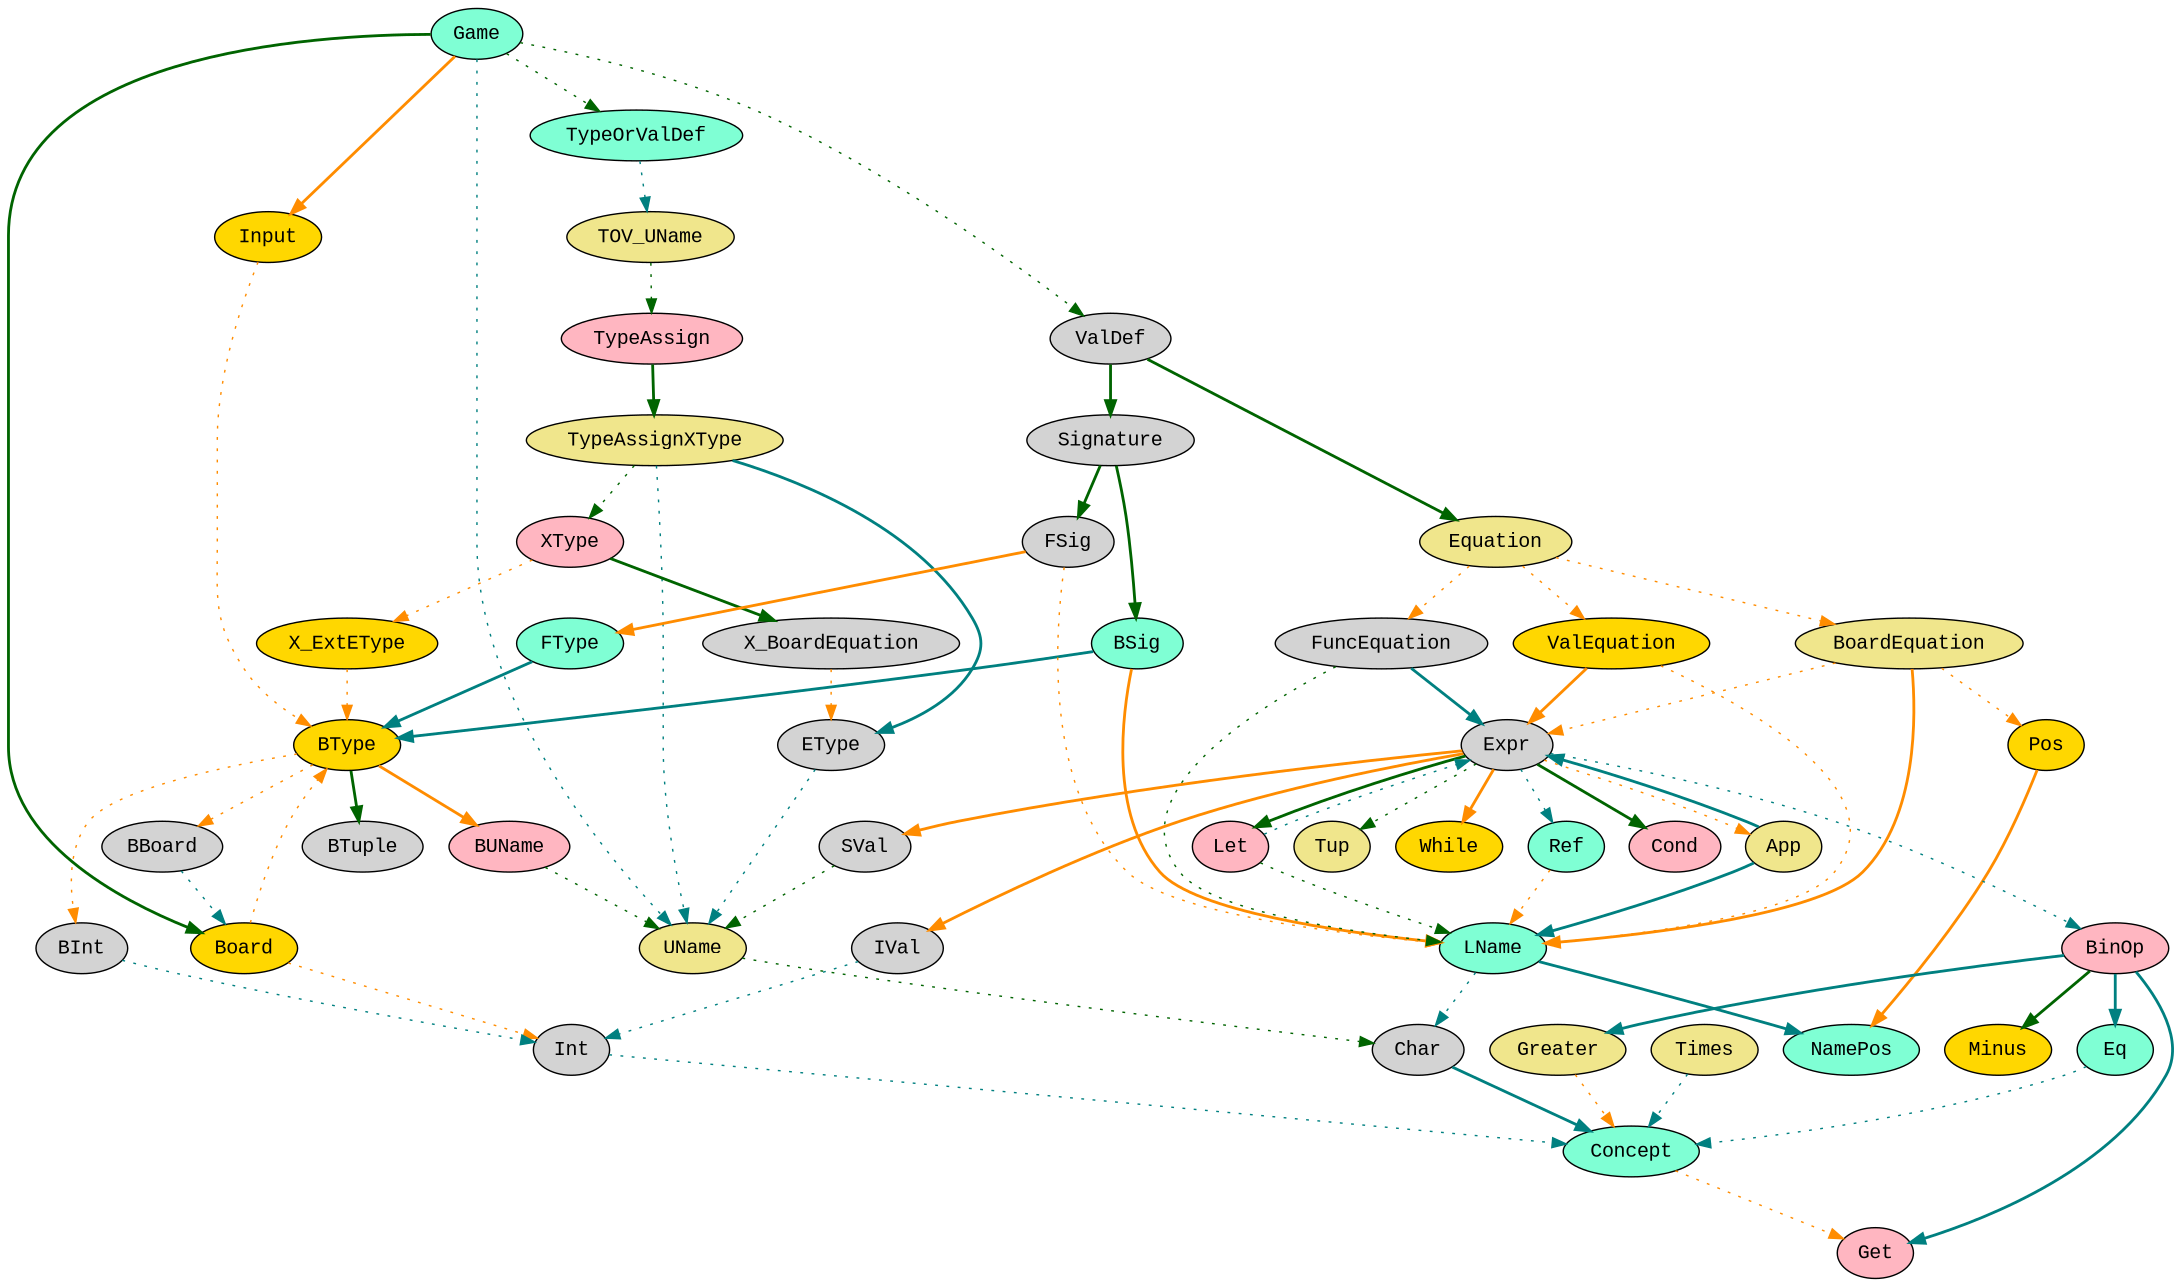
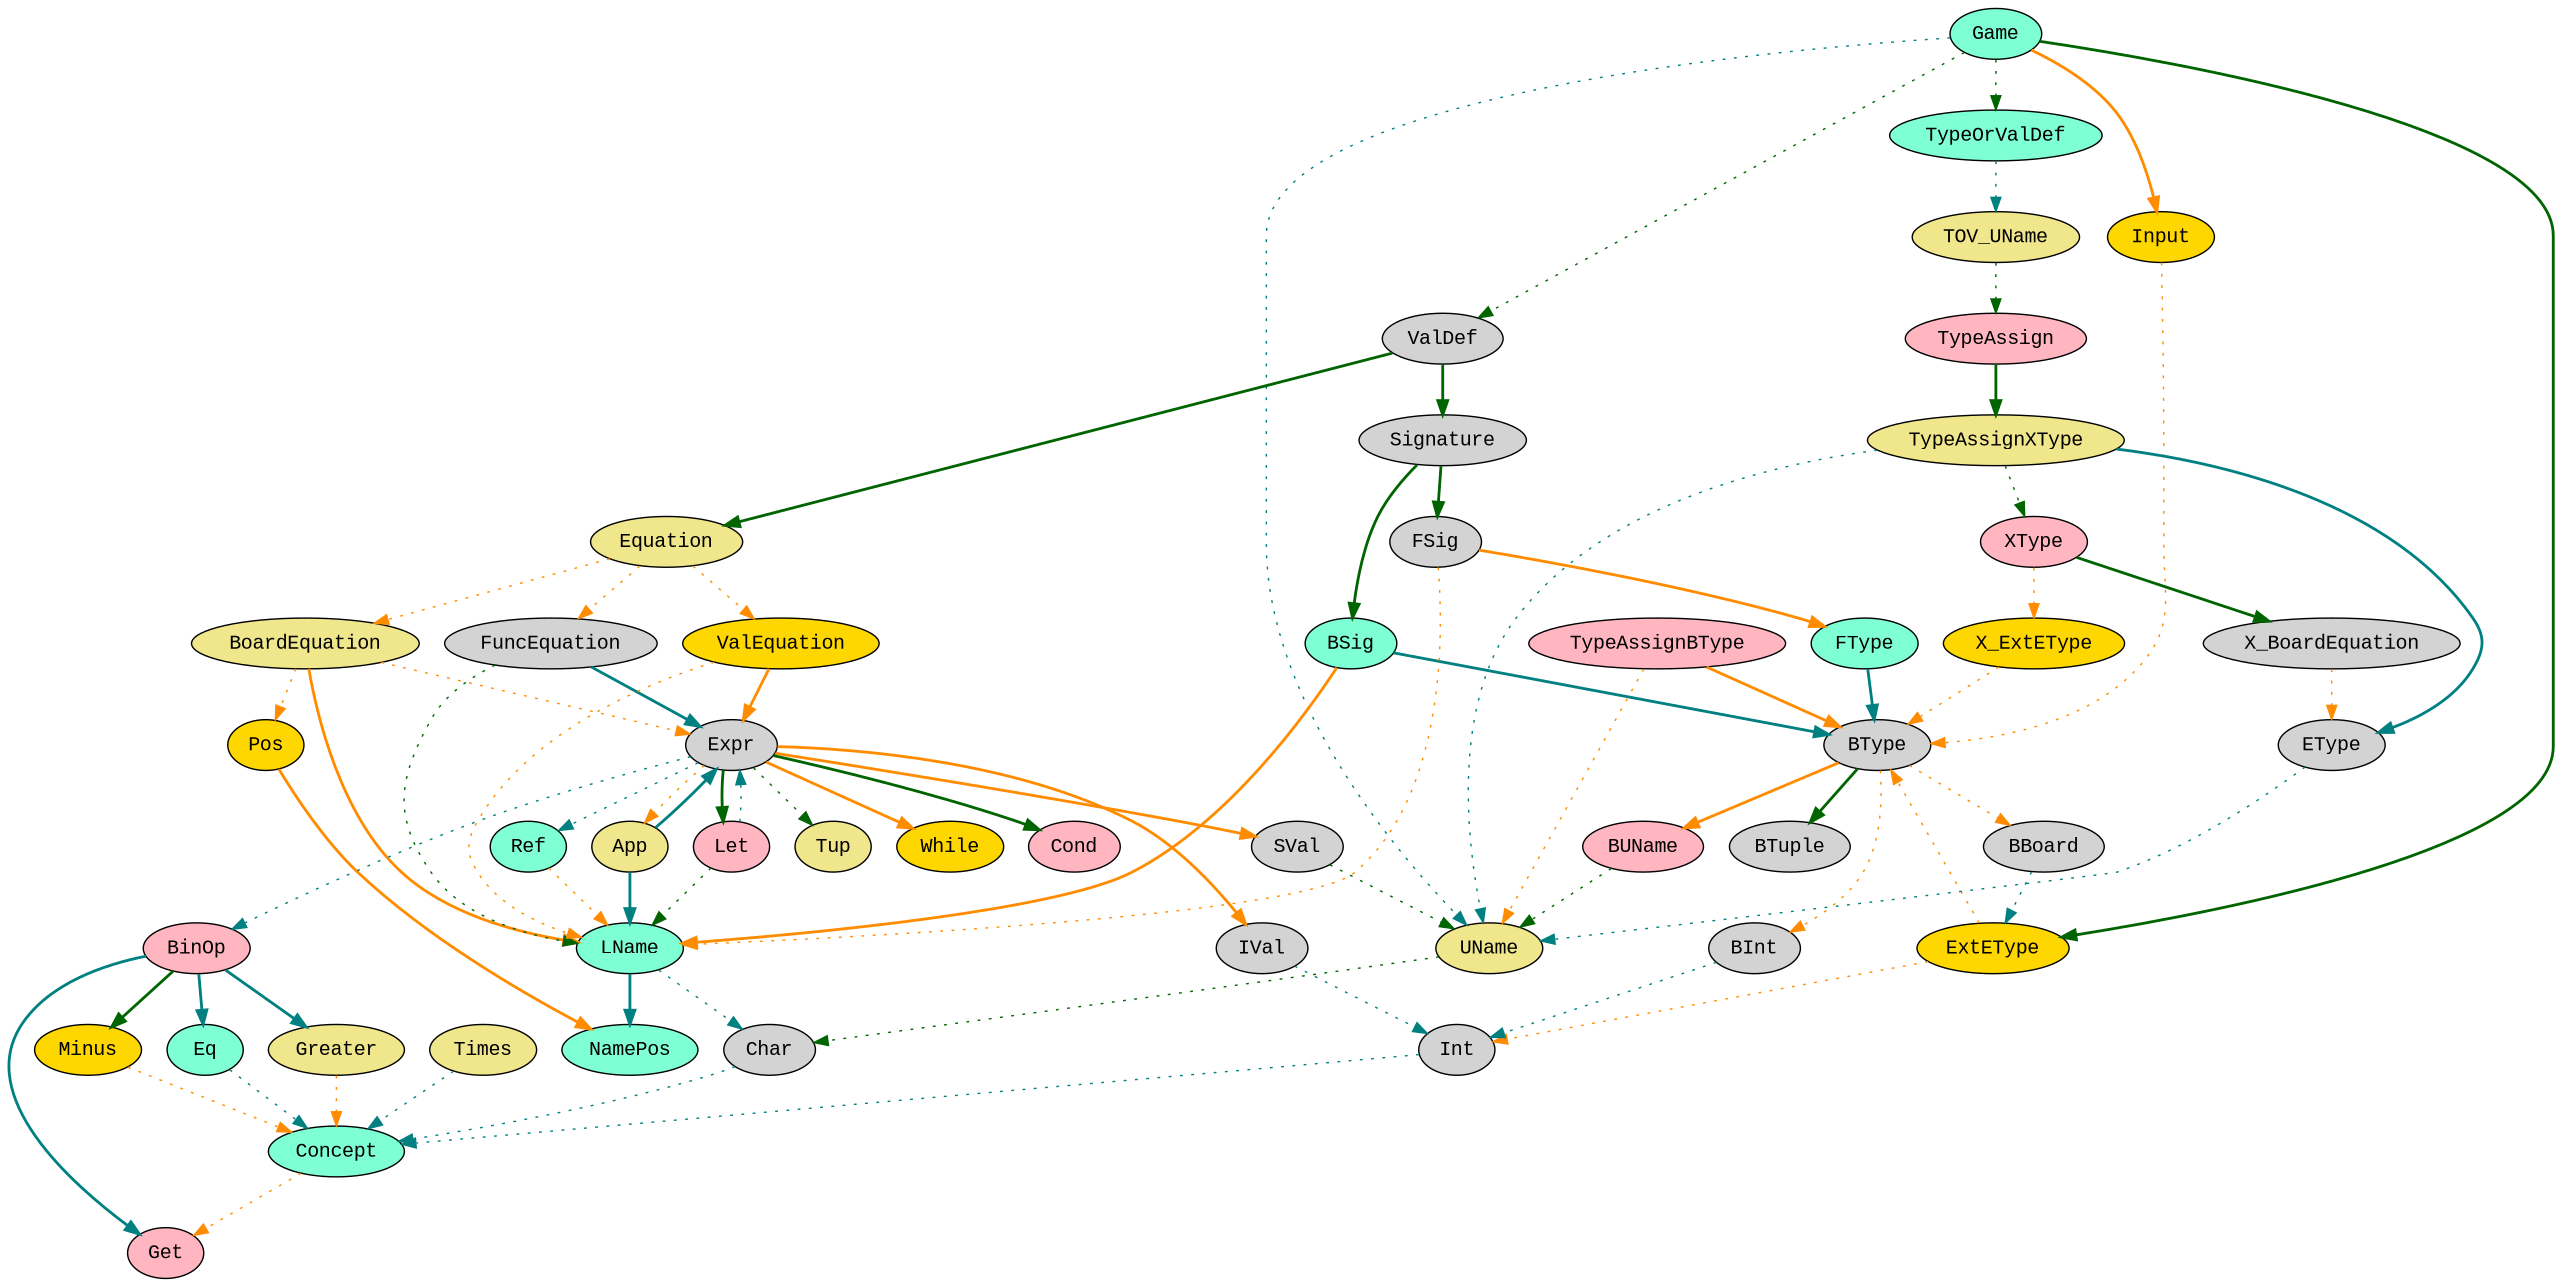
none -> (1657, 643)
(347, 745) -> (1877, 745)
(244, 948) -> (1993, 948)
(1515, 1096) -> (575, 1109)
none -> (203, 1097)
